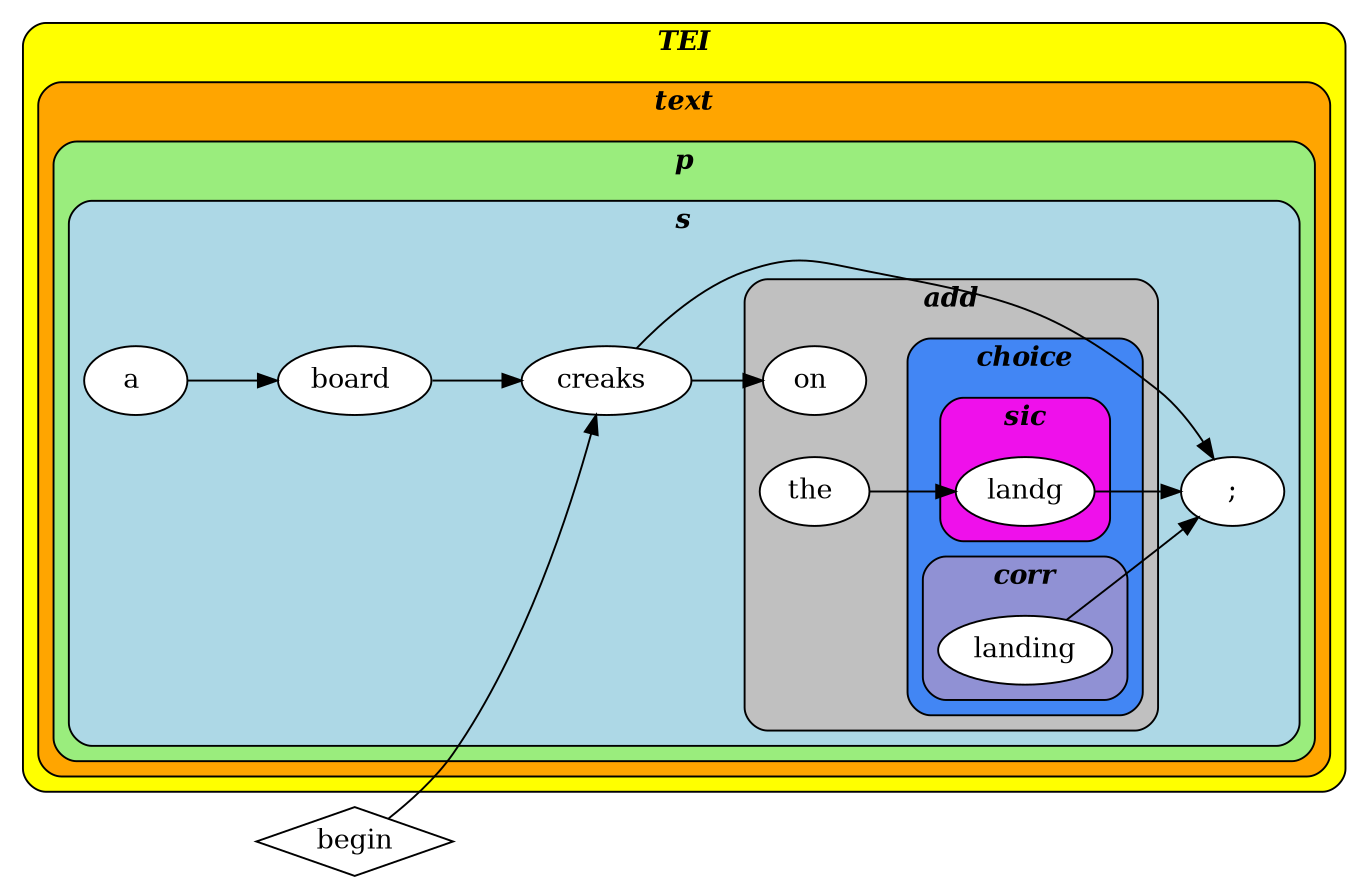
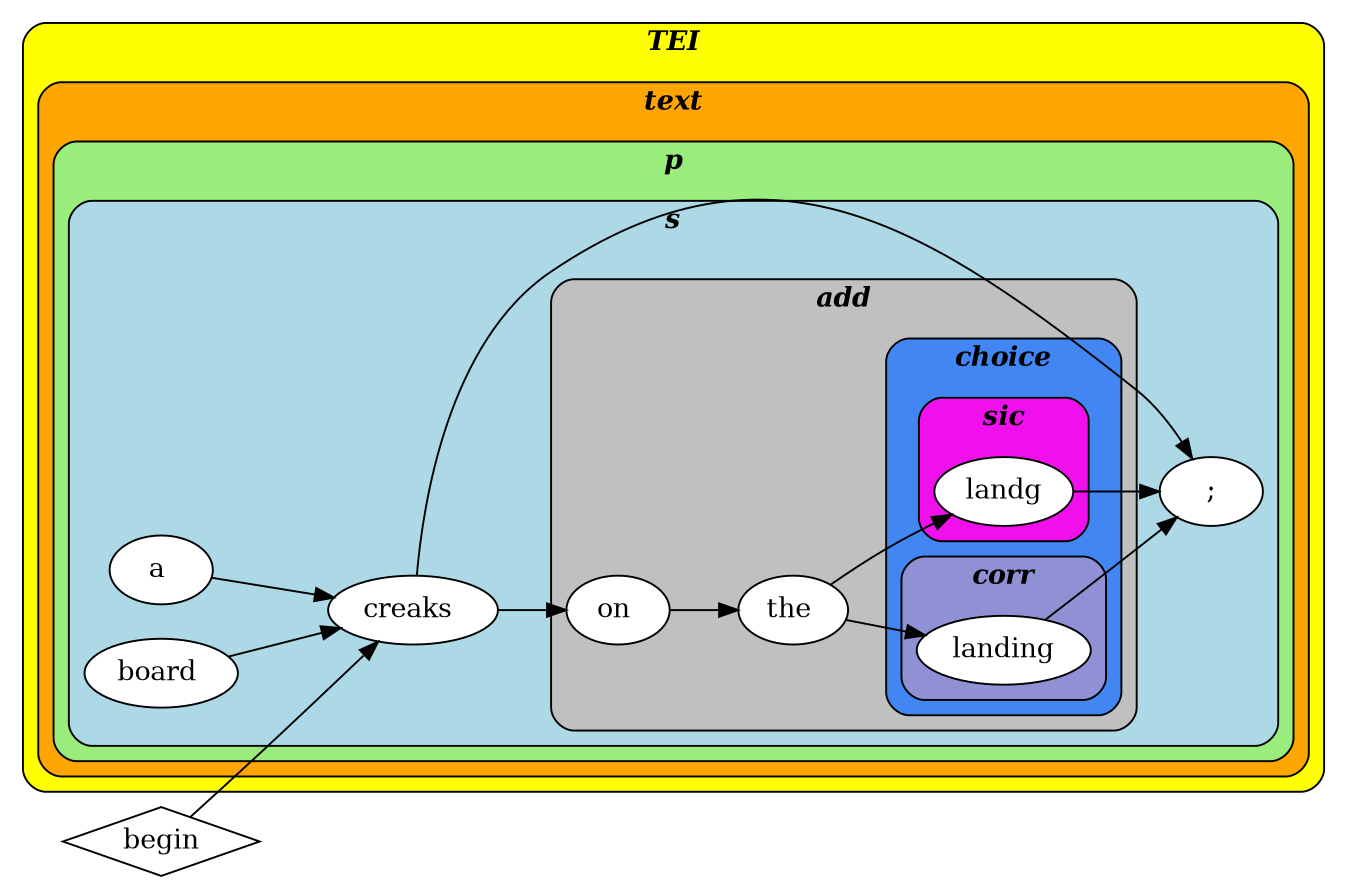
(223, 381) -> (263, 586)
none -> (695, 610)
none -> (874, 626)
